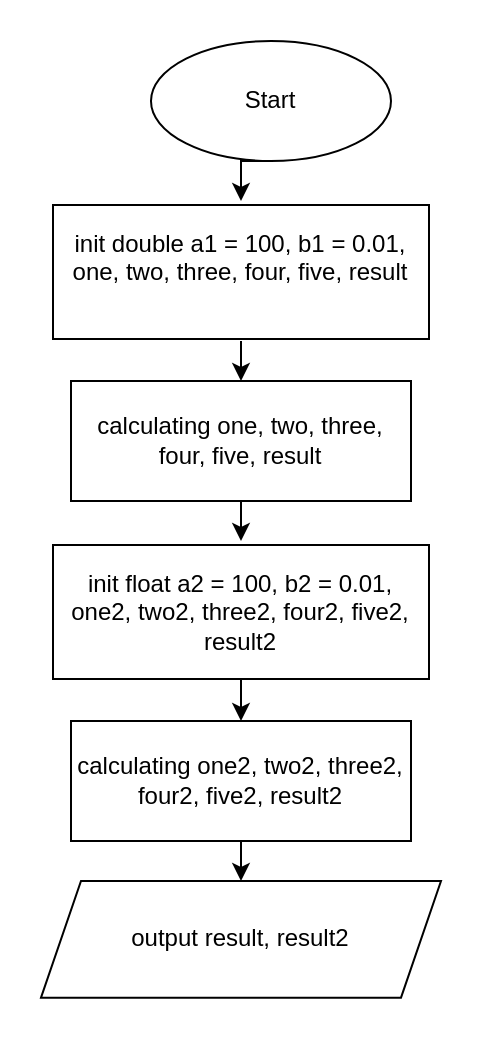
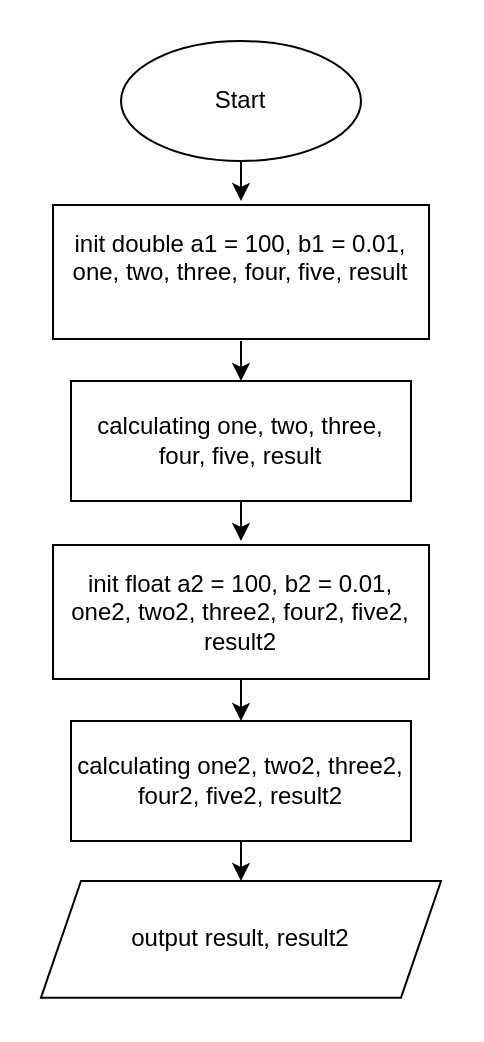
(271, 101) -> (241, 101)
